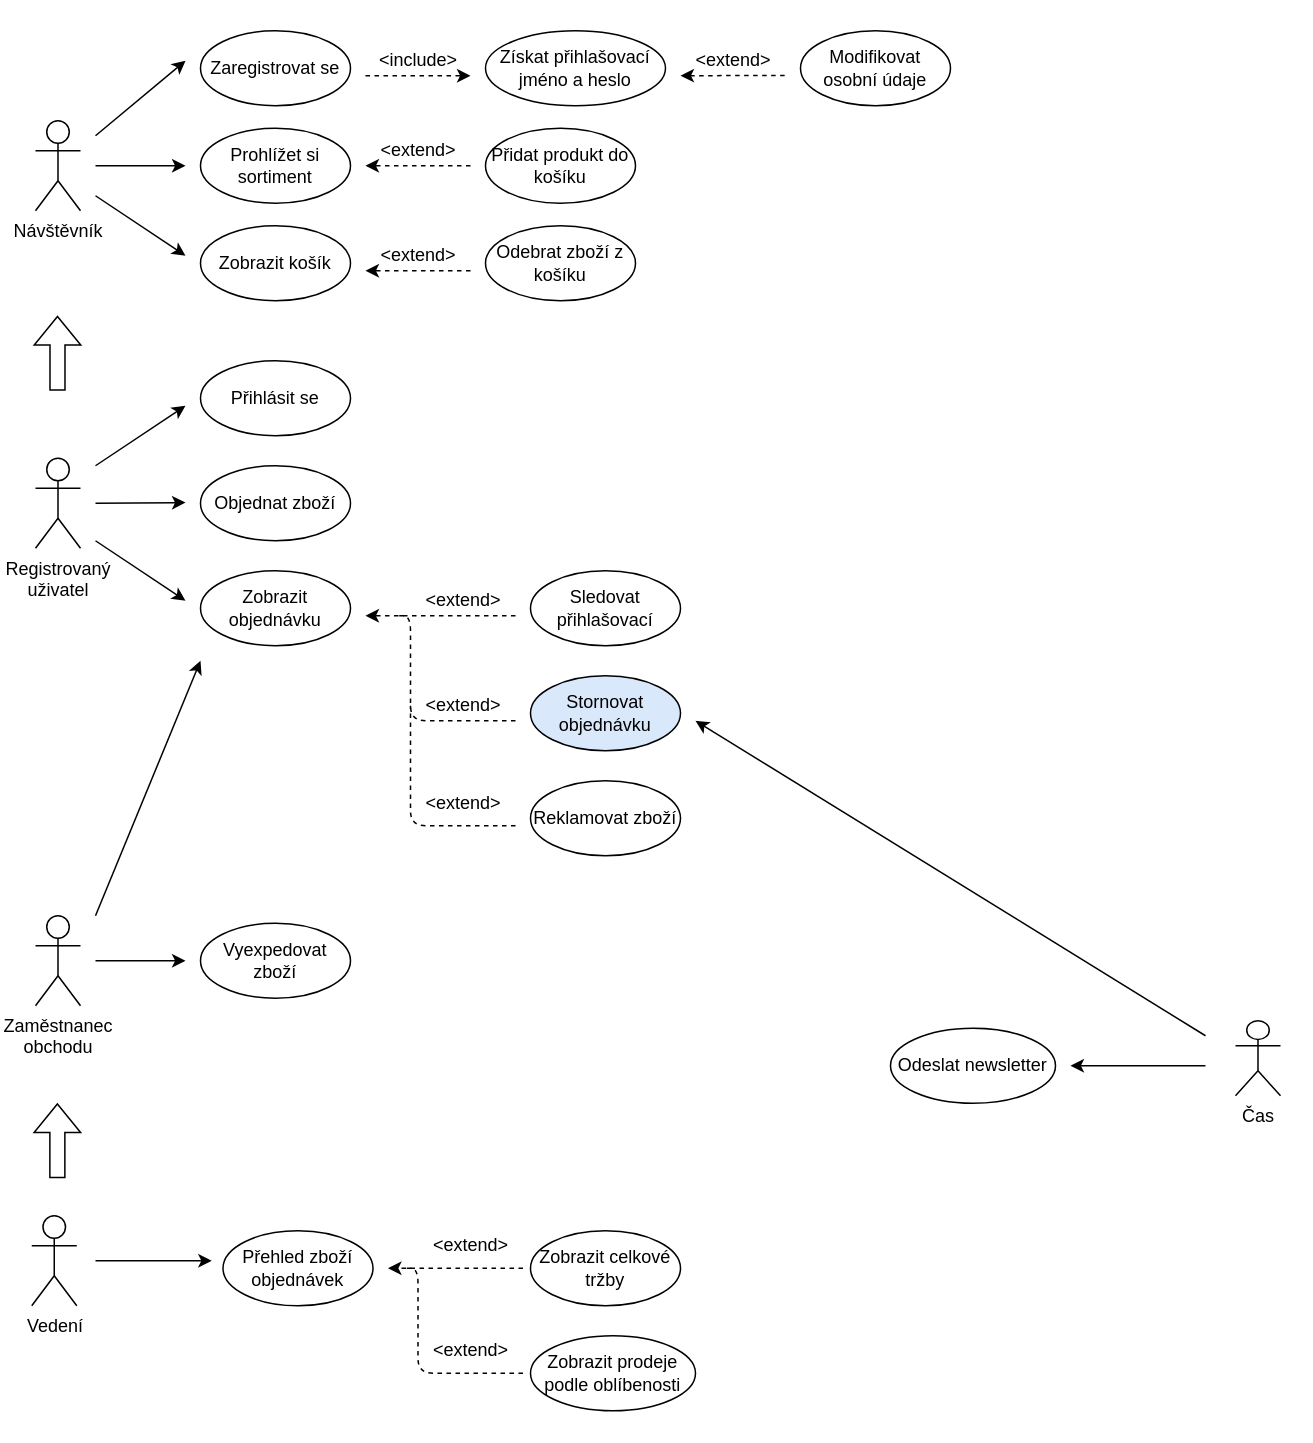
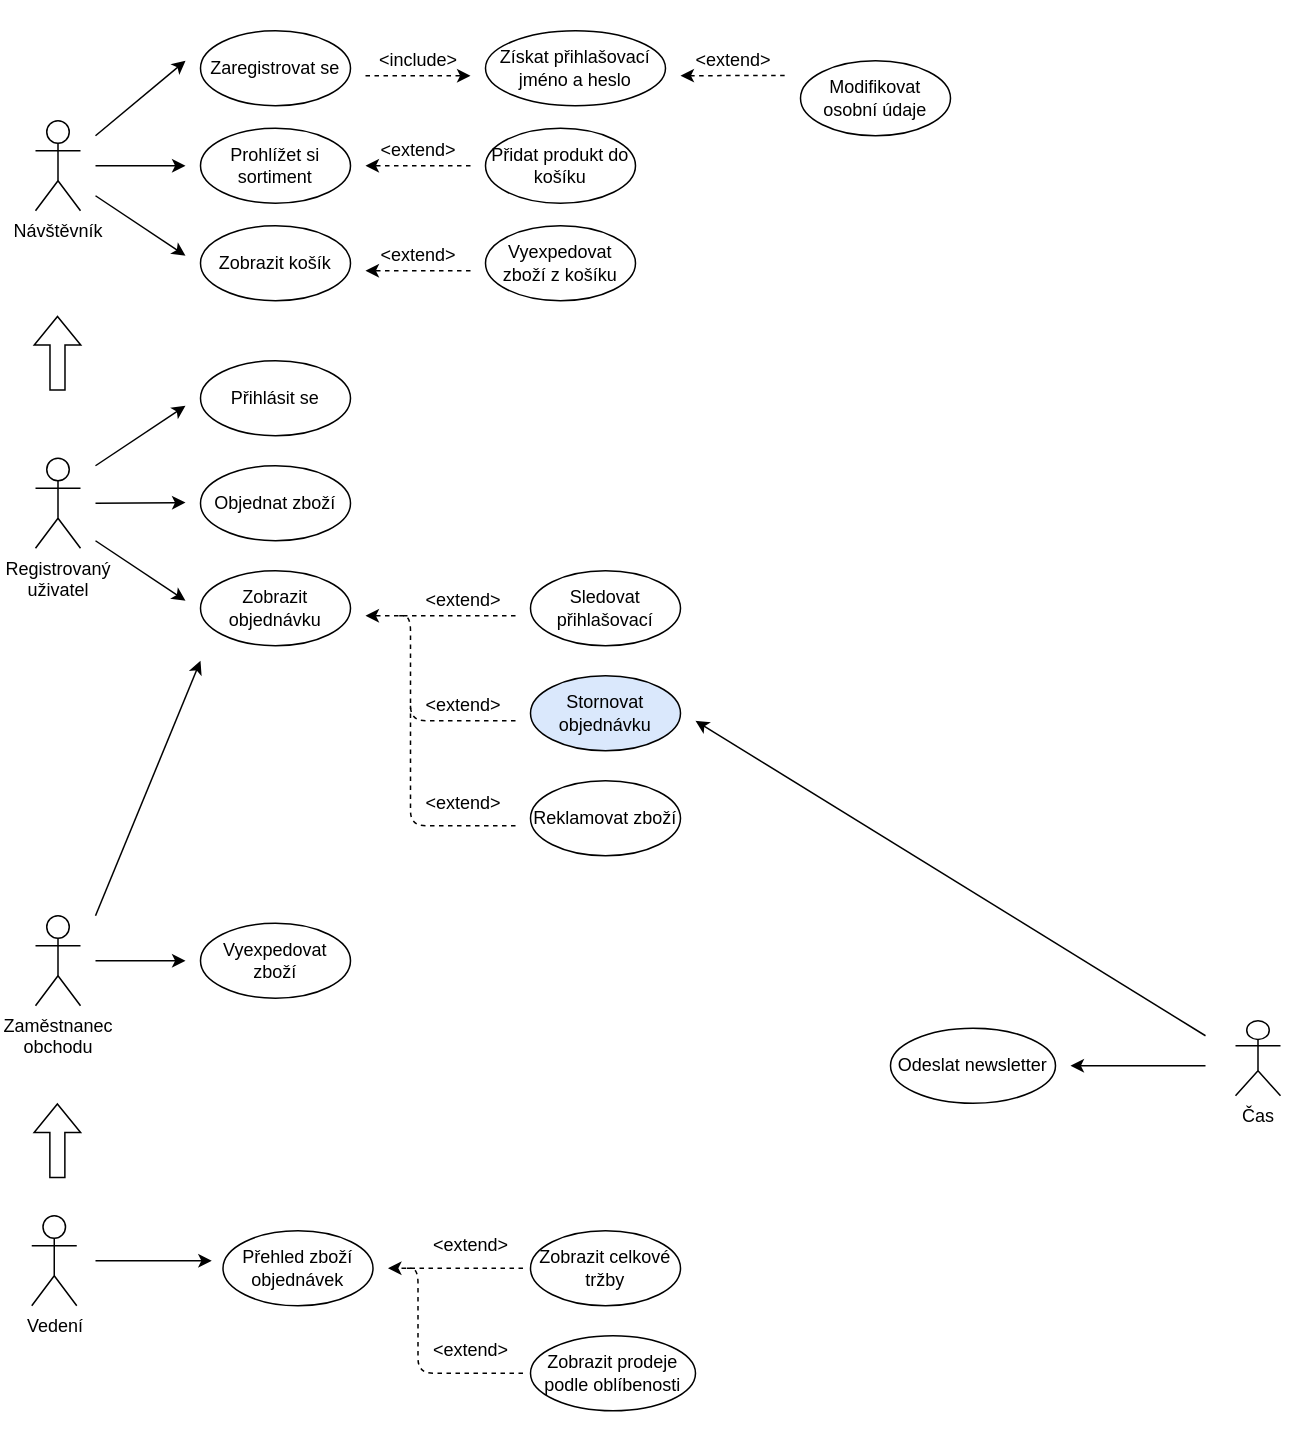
(875, 68) -> (875, 98)
(560, 263) -> (560, 263)
